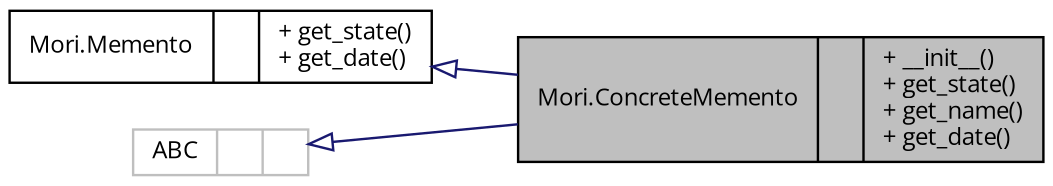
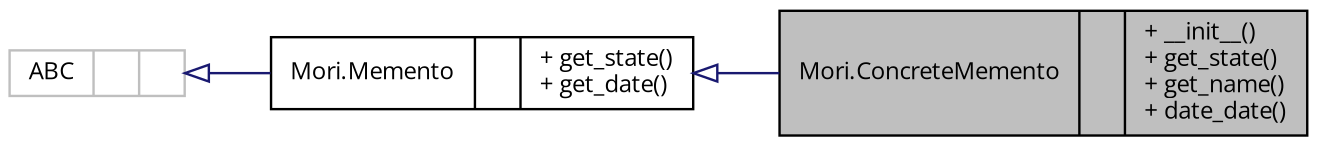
(425, 133) -> (240, 73)
(947, 138) -> (1216, 112)
